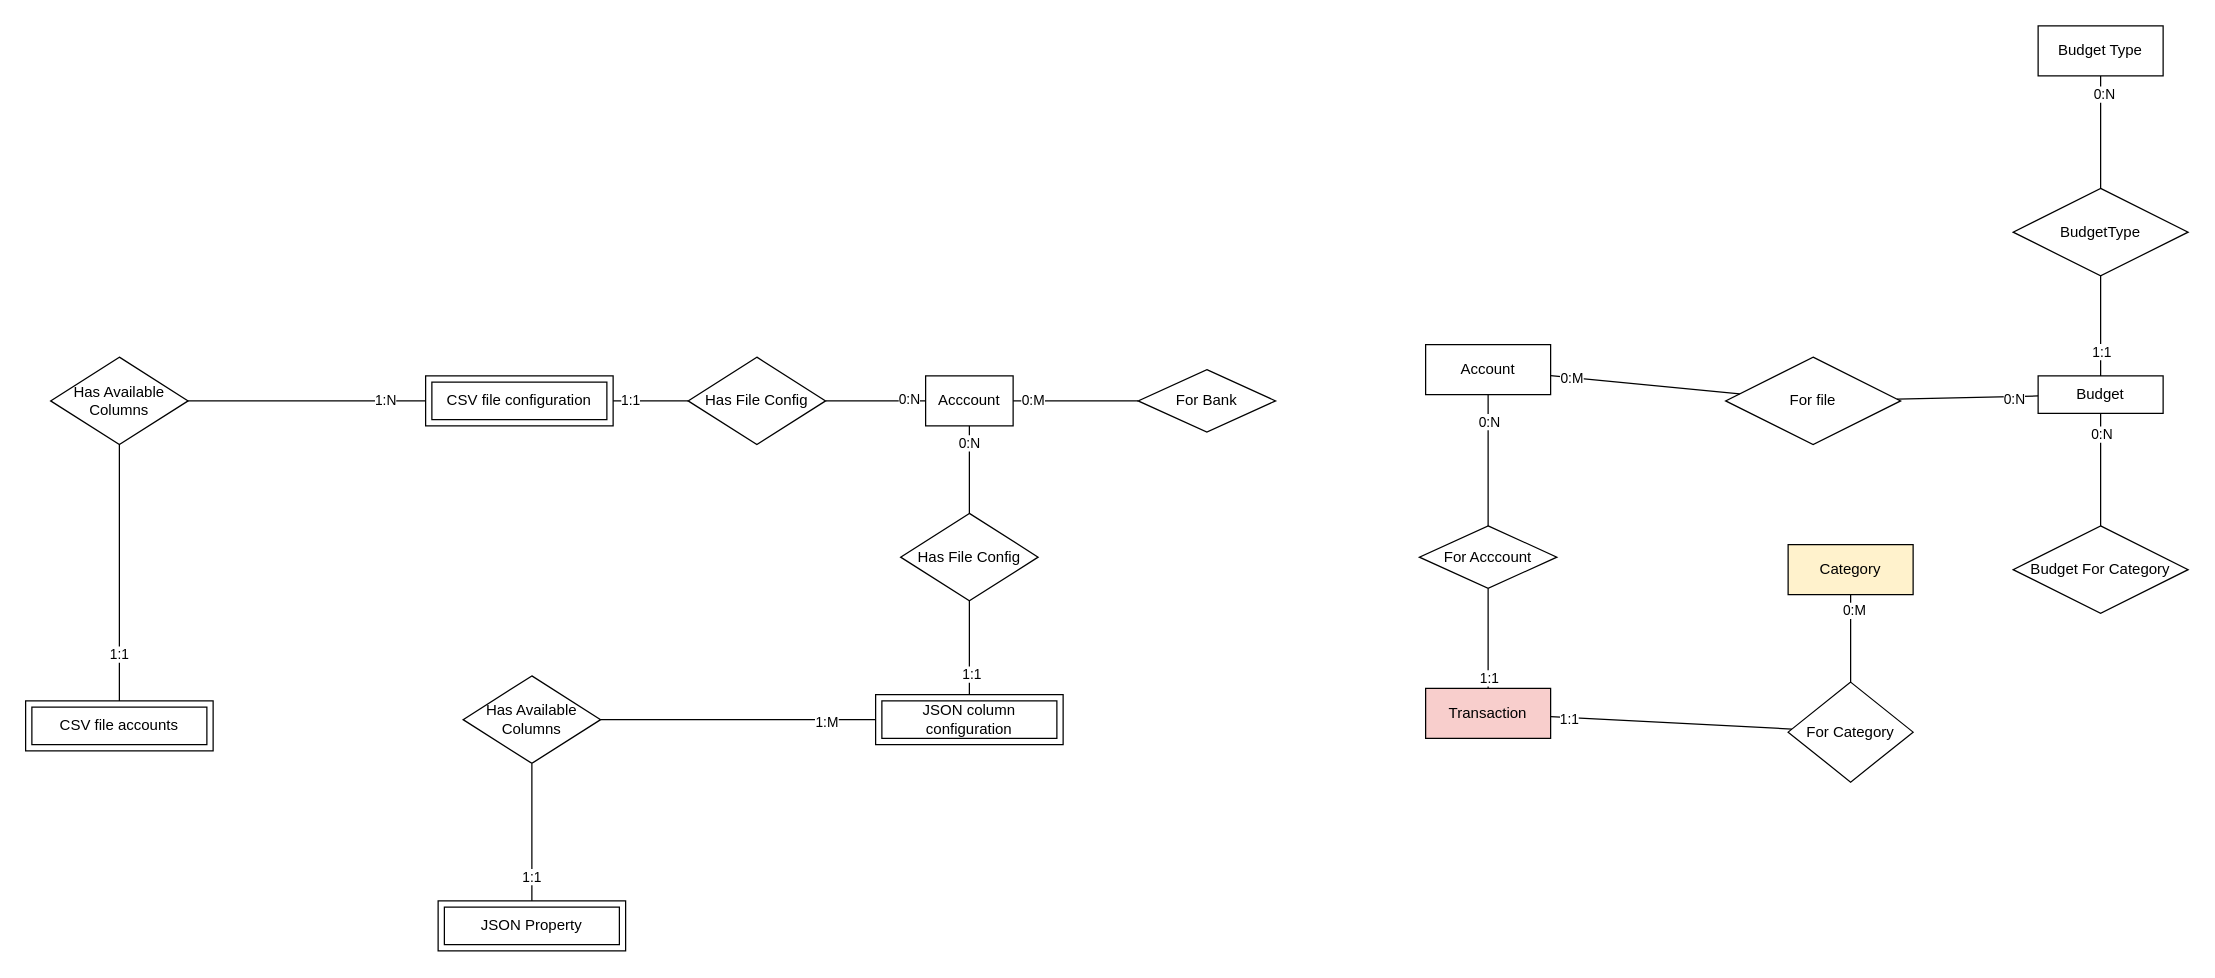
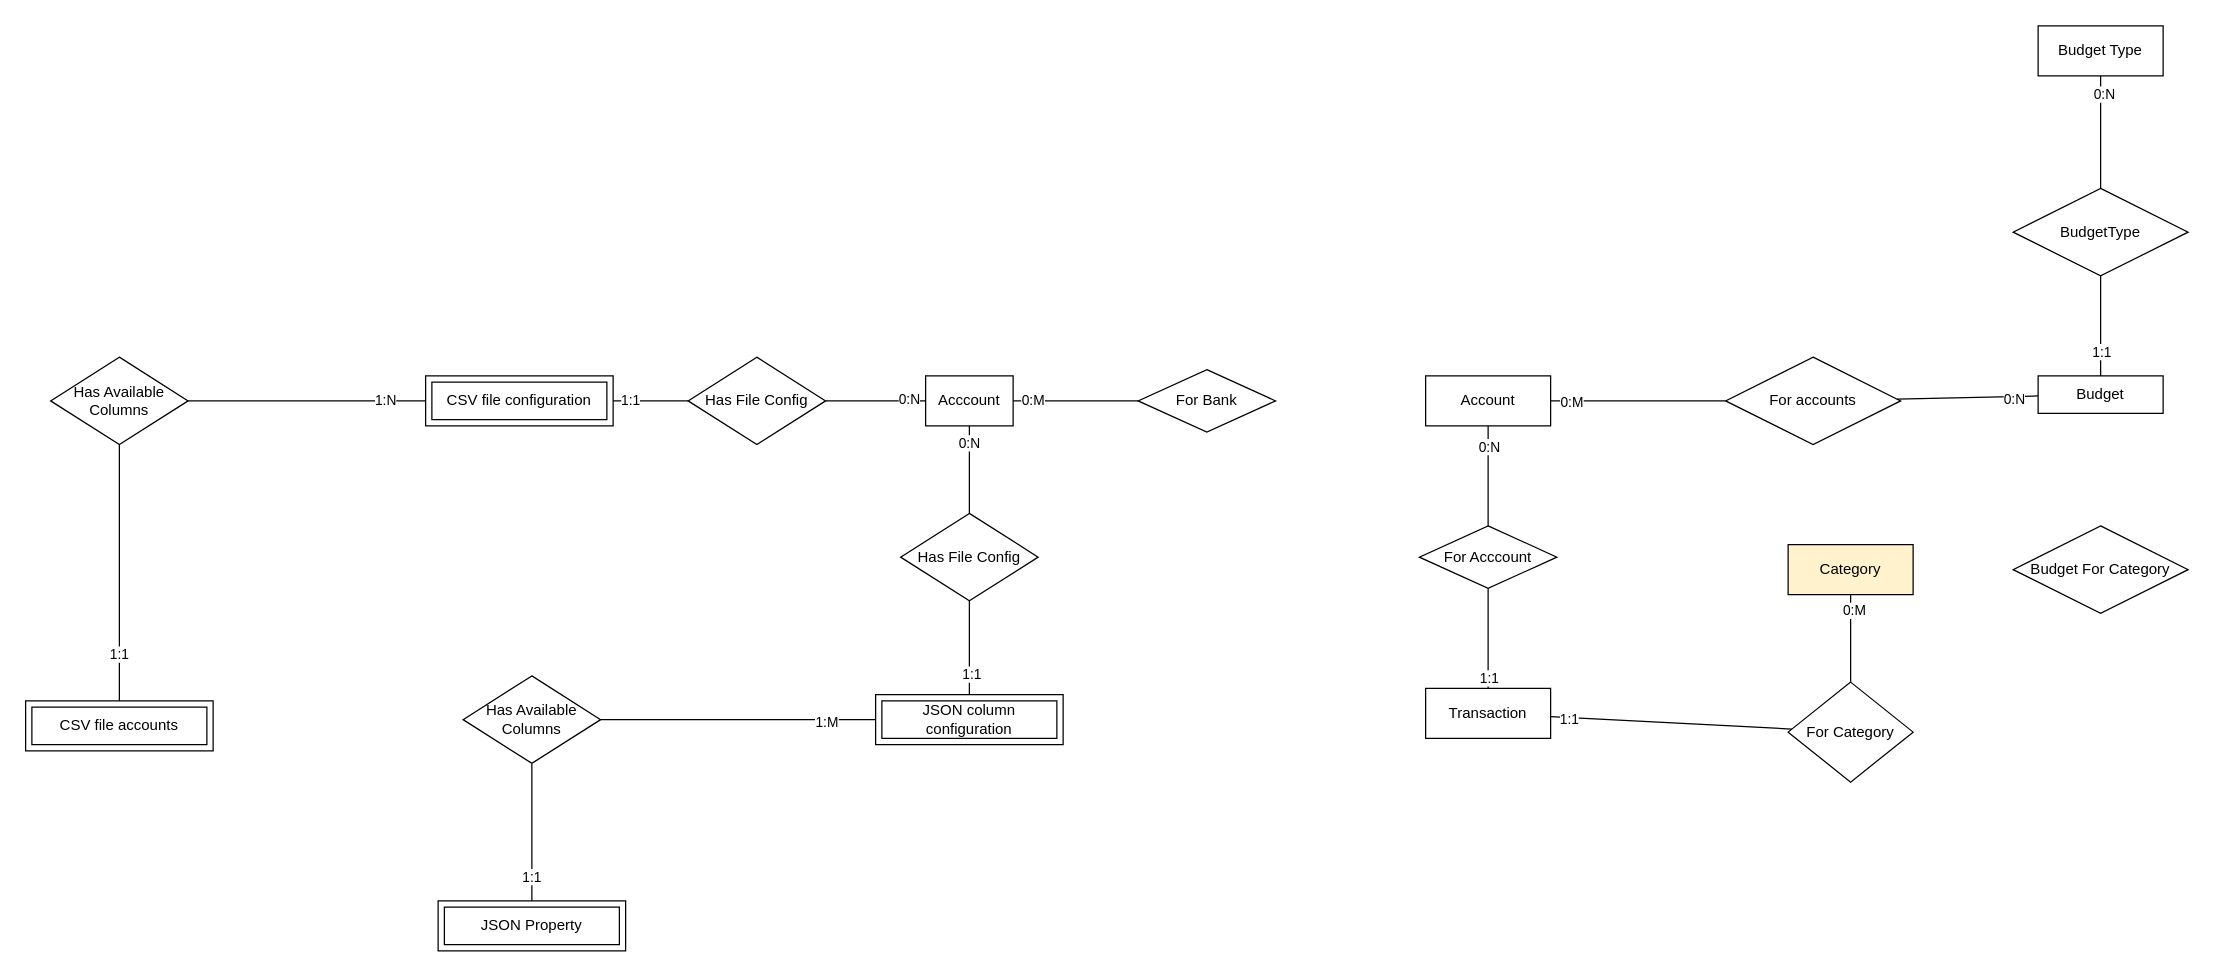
(1488, 369) -> (1488, 401)
(1813, 401) -> (1813, 401)
(2101, 469) -> none
(1488, 713) -> (1488, 713)
